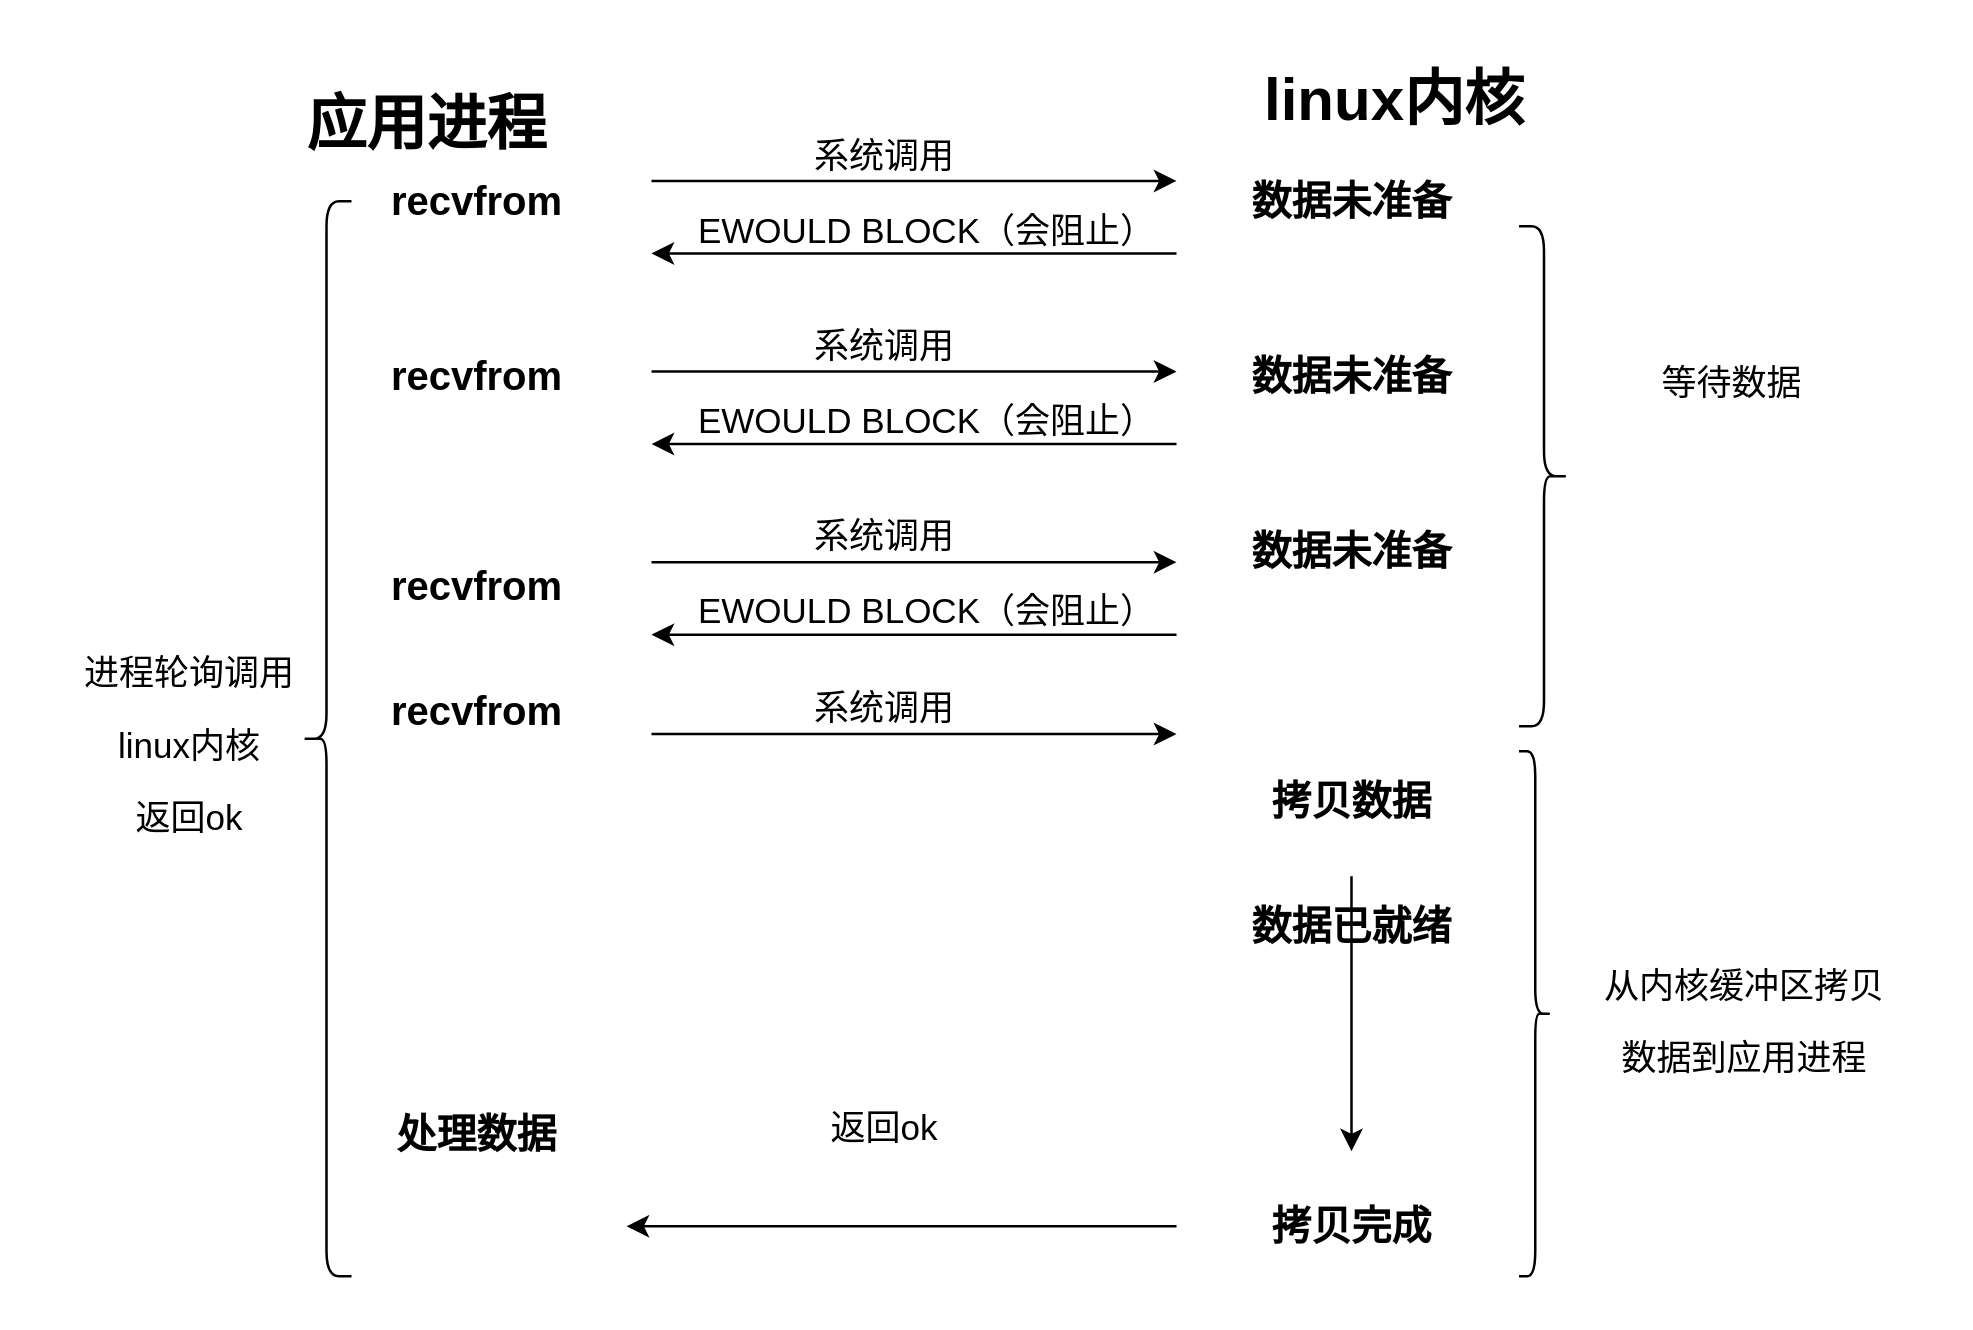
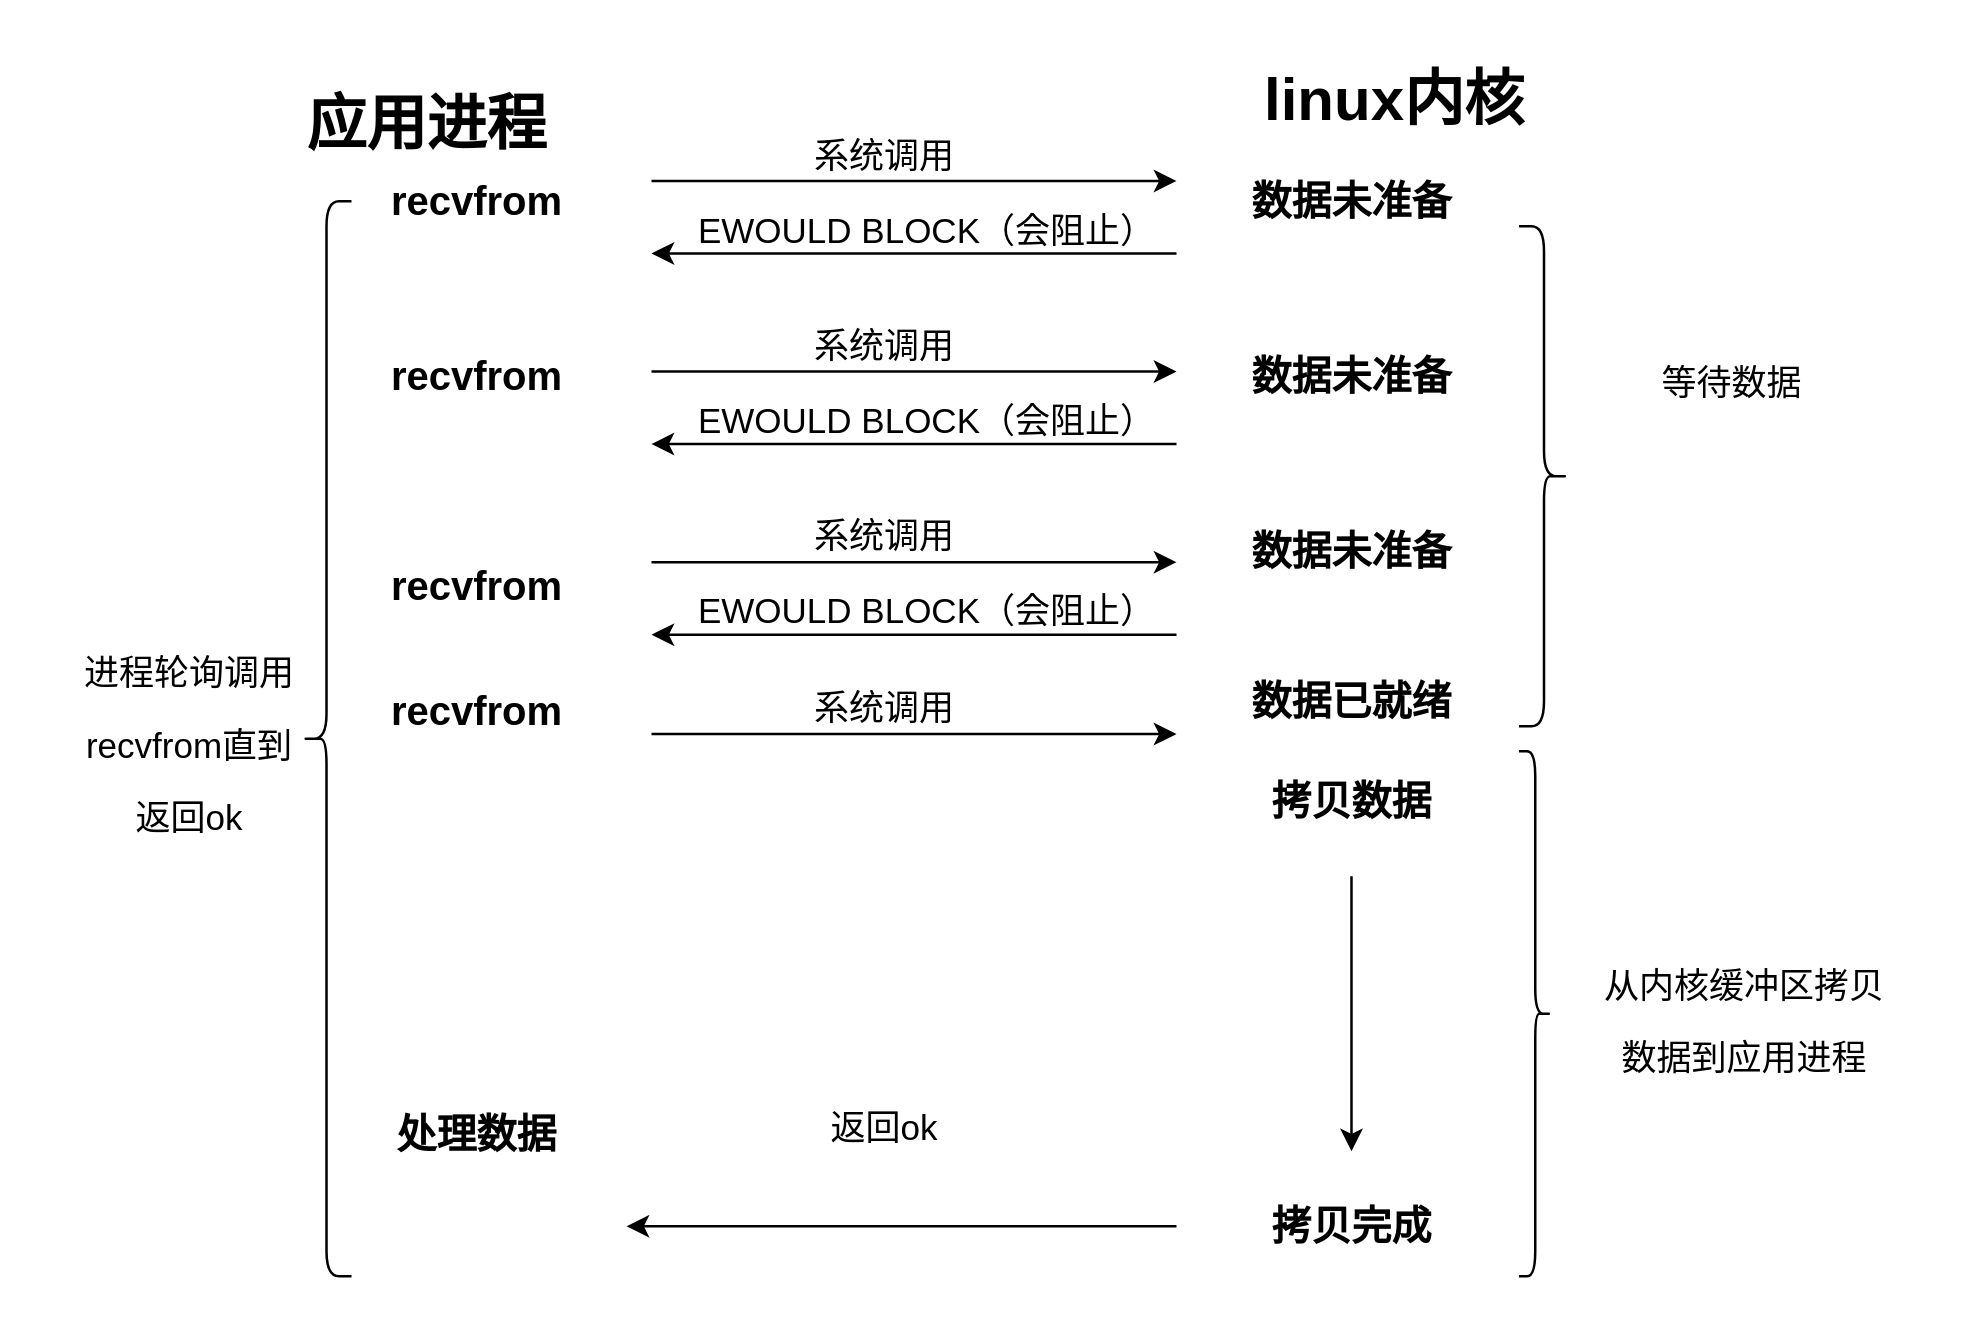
(190, 739) -> (190, 739)
(1351, 926) -> (1351, 701)
